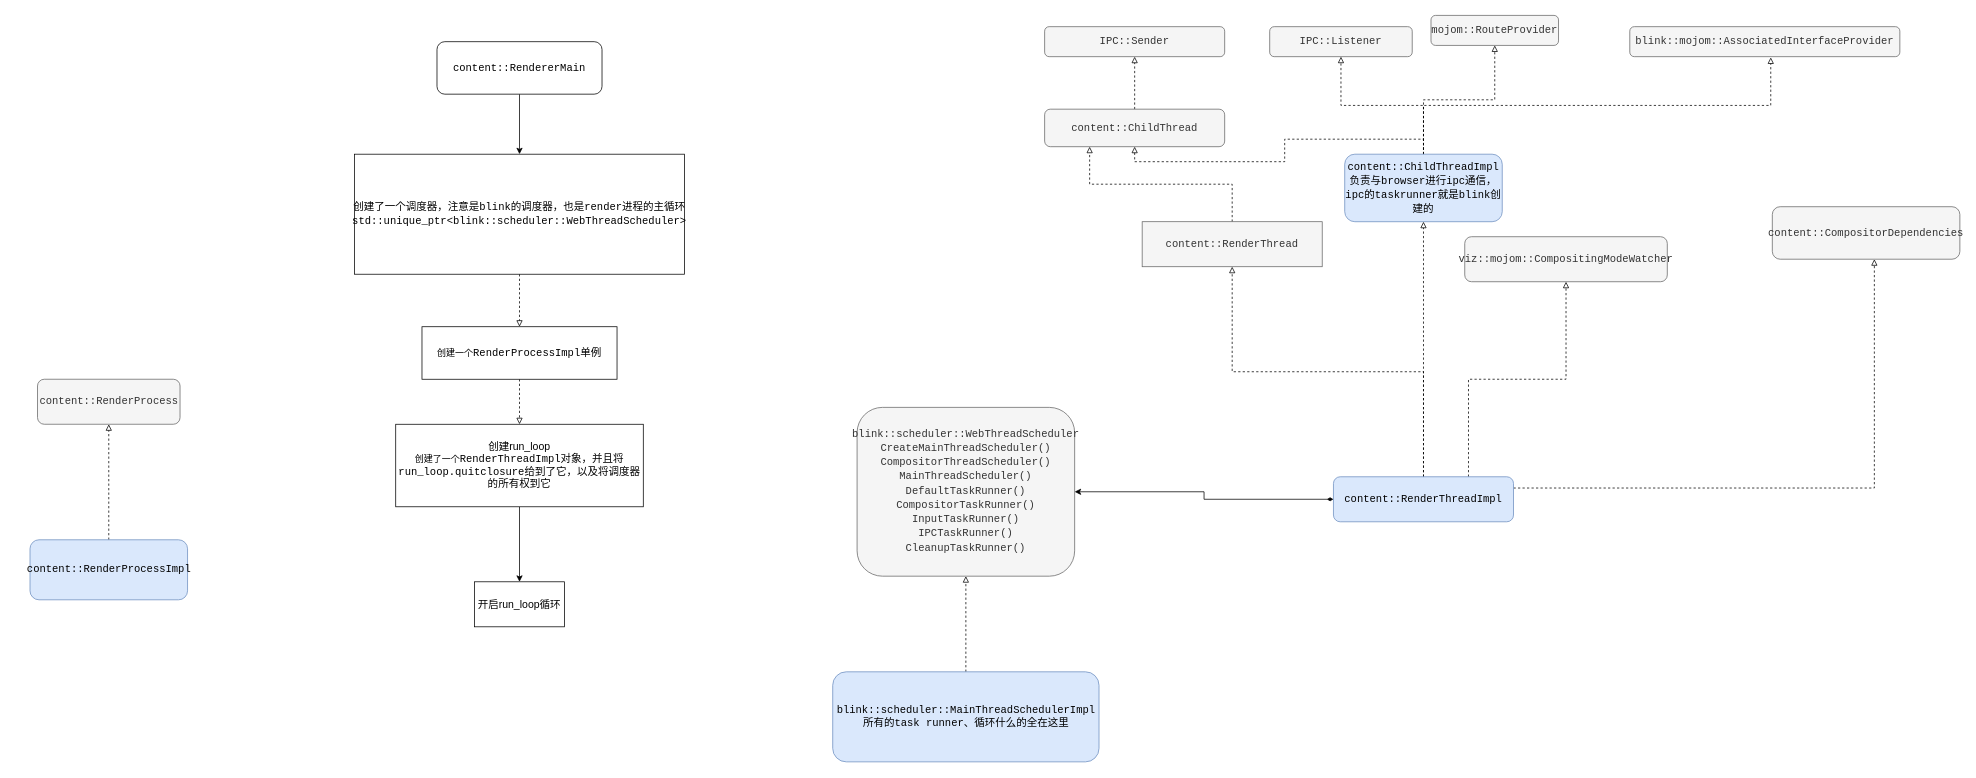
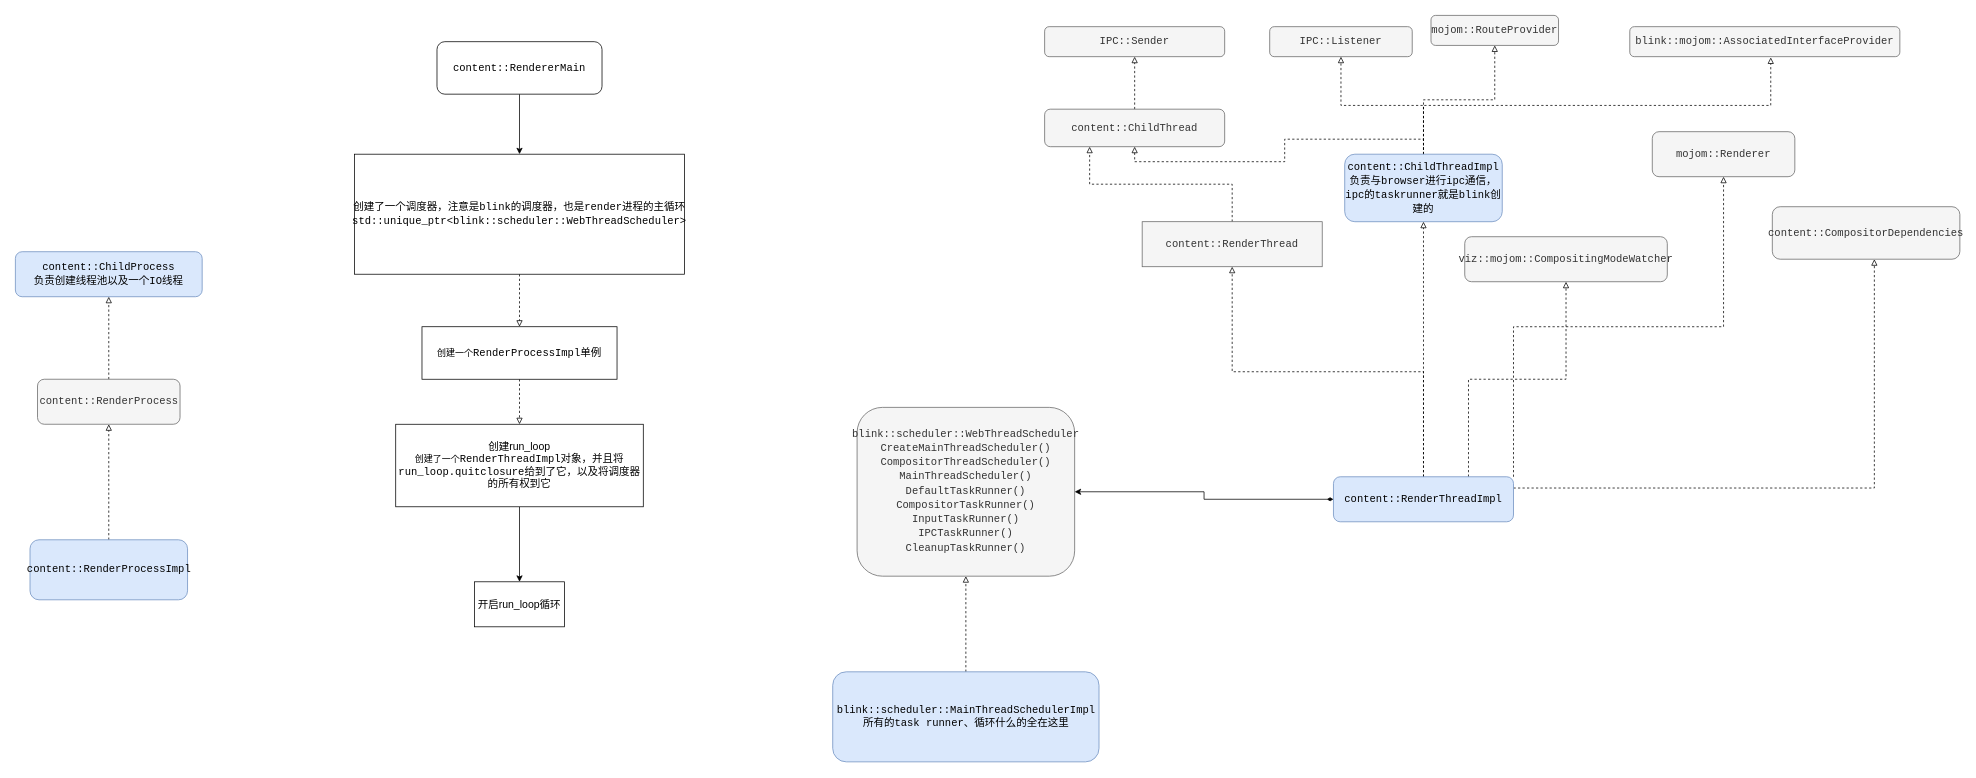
none -> (1723, 154)
none -> (109, 274)
none -> (1614, 327)
none -> (109, 341)
